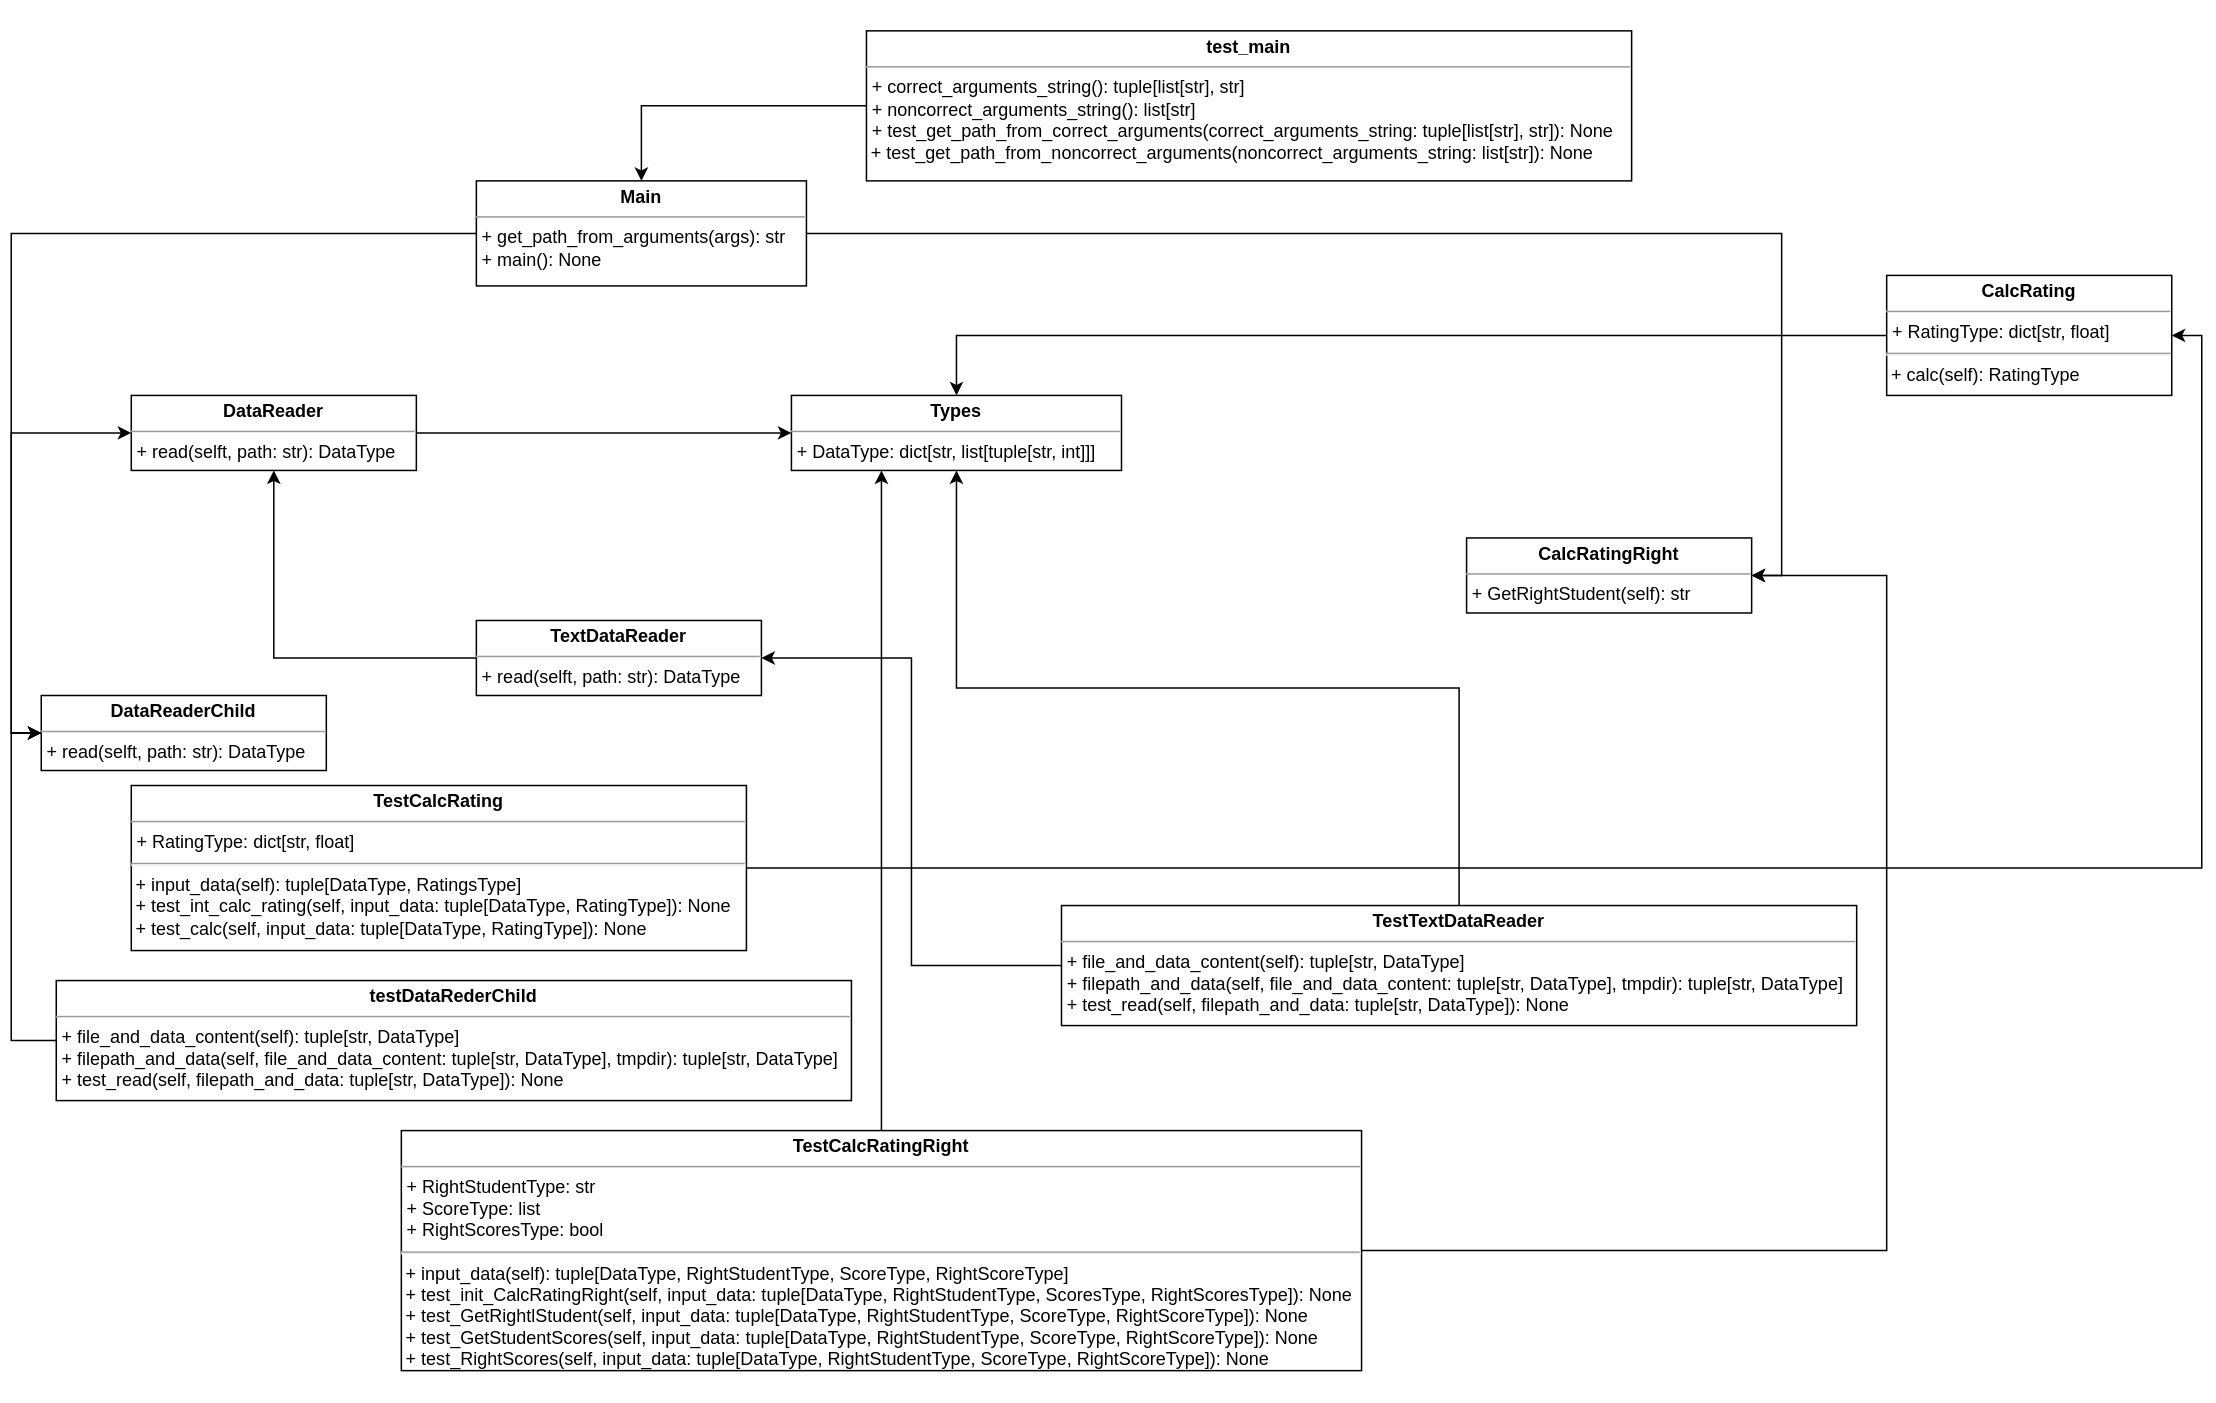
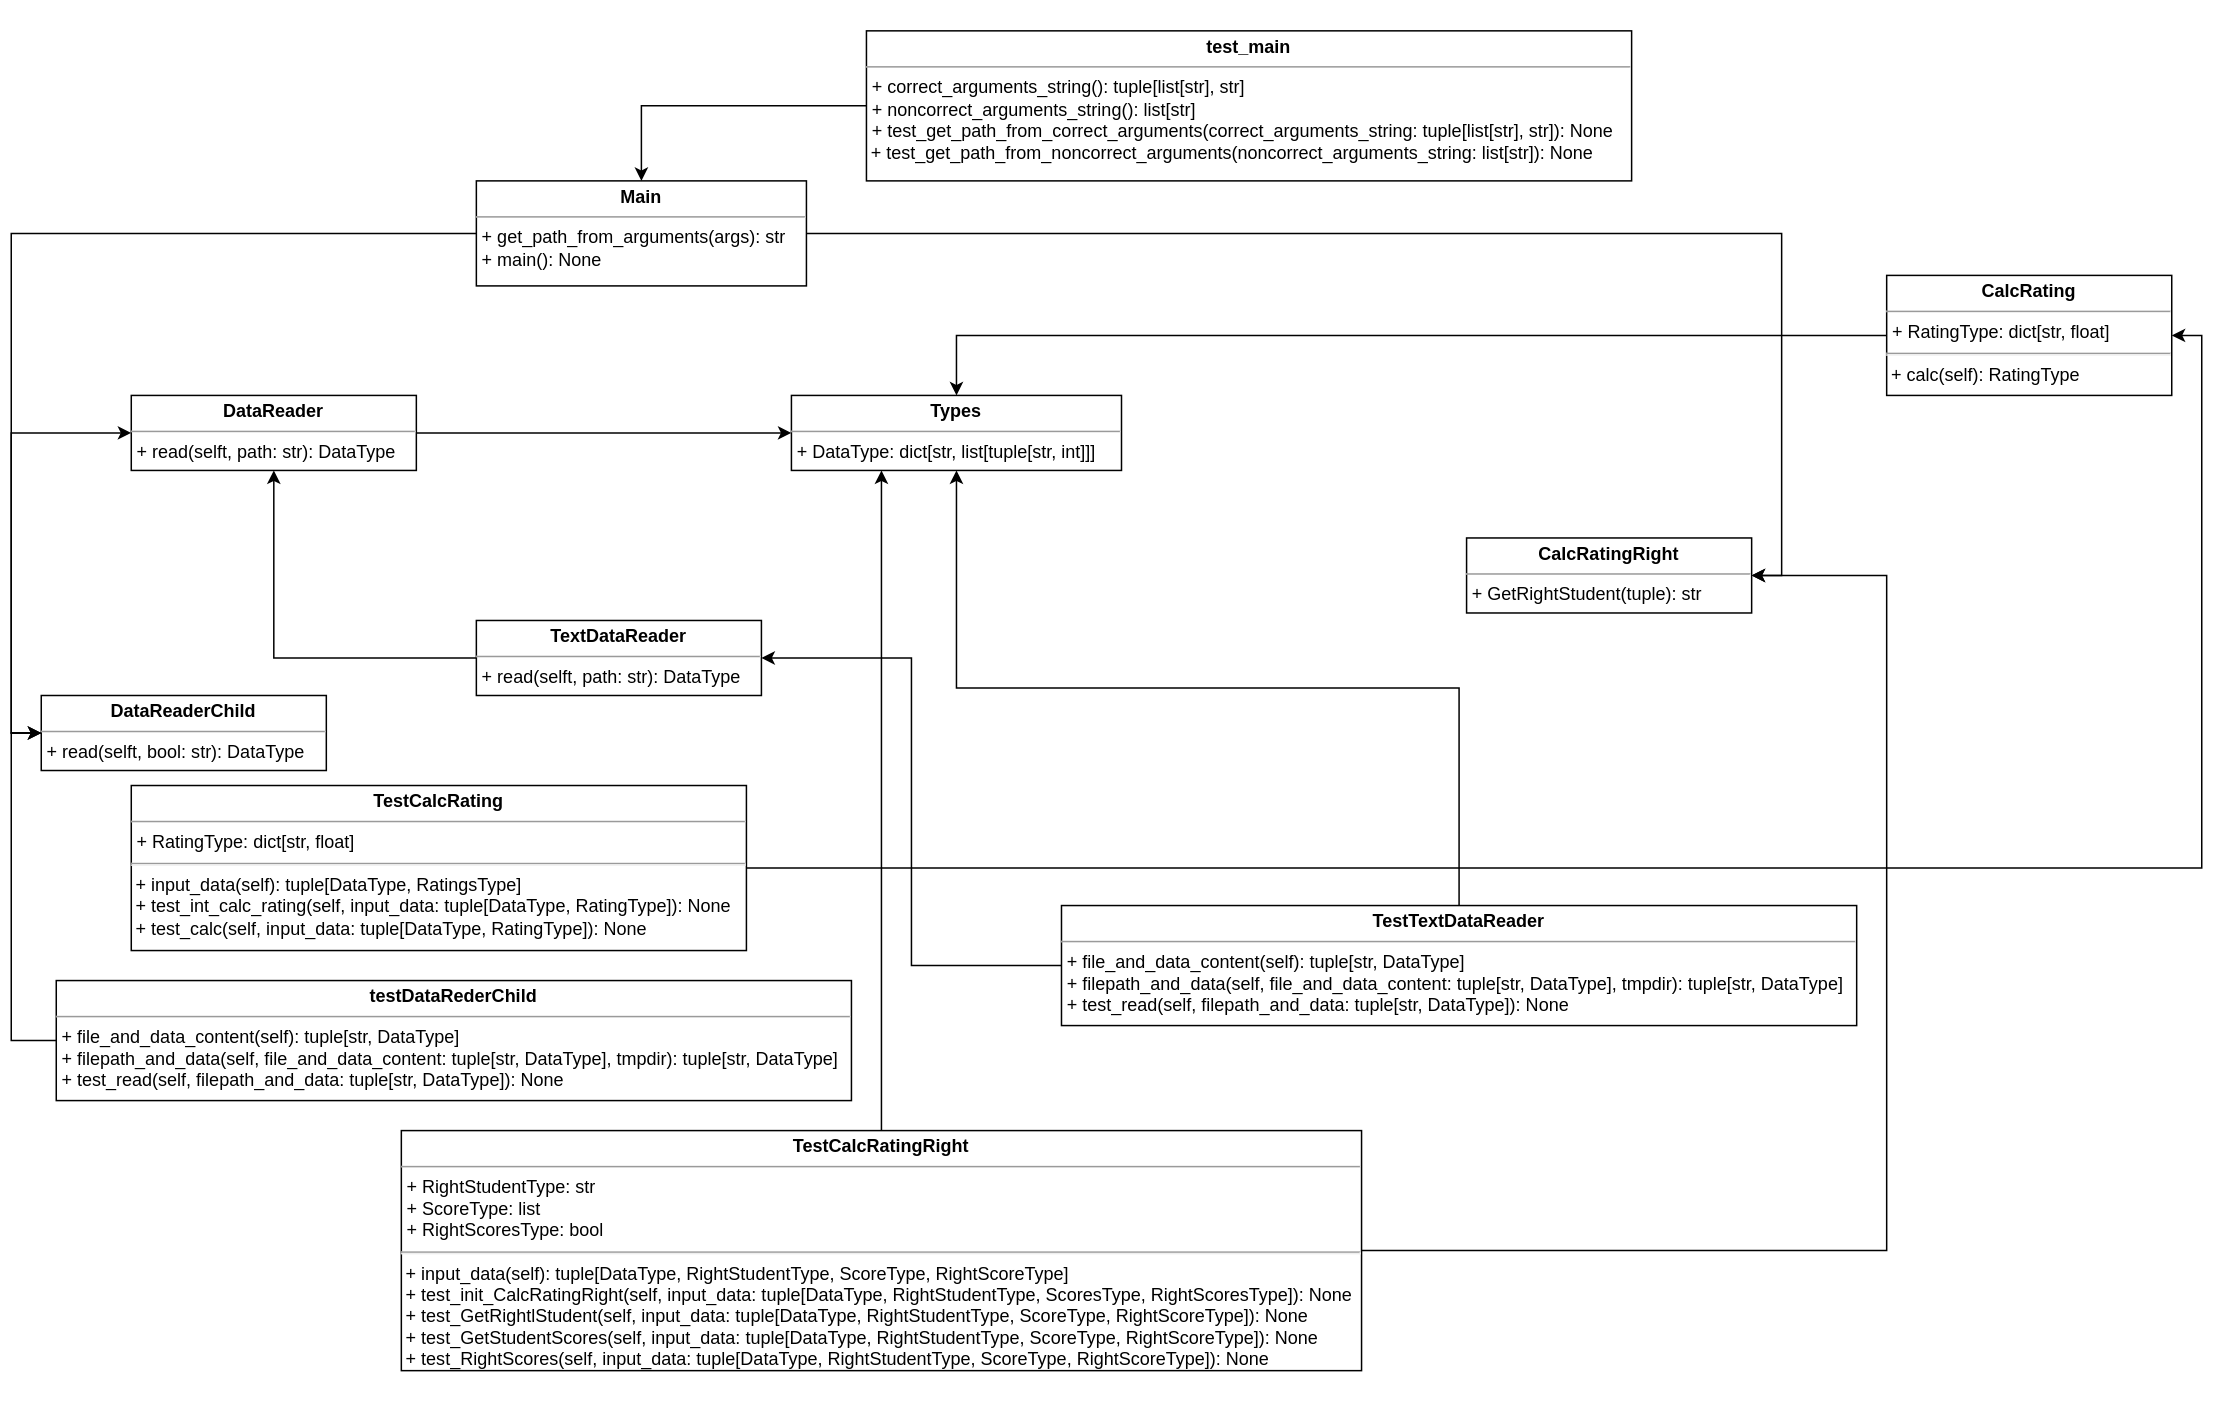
(1596, 559) -> (1601, 559)
(194, 717) -> (192, 717)
